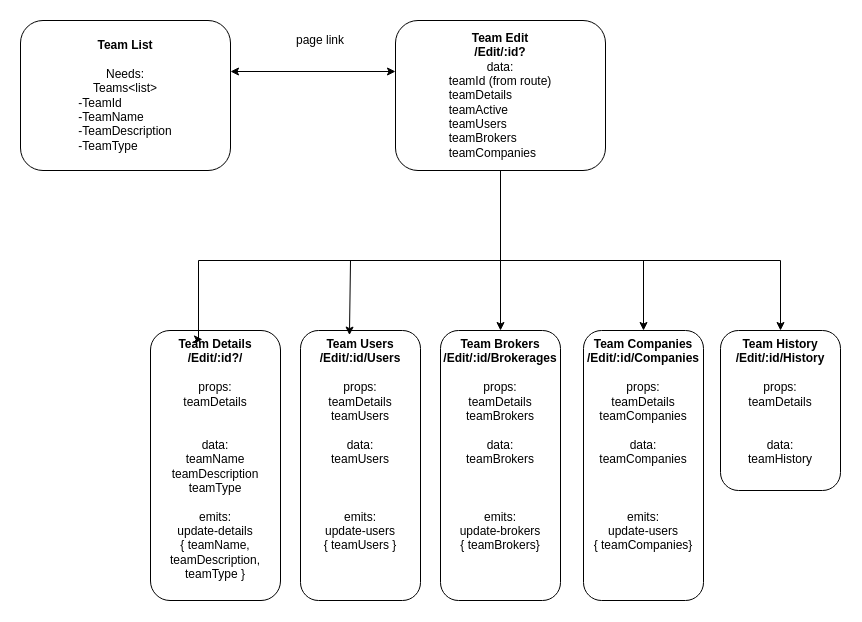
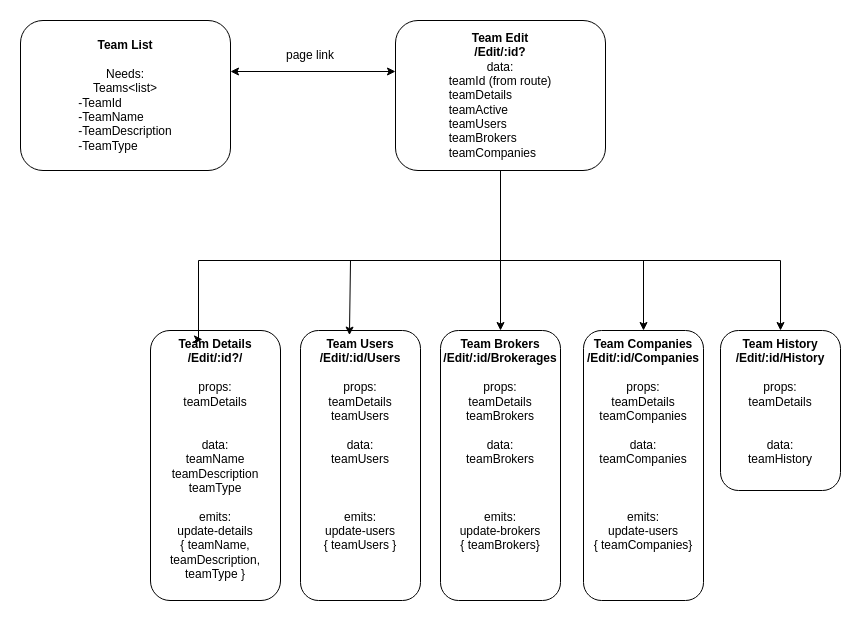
(321, 41) -> (311, 56)
